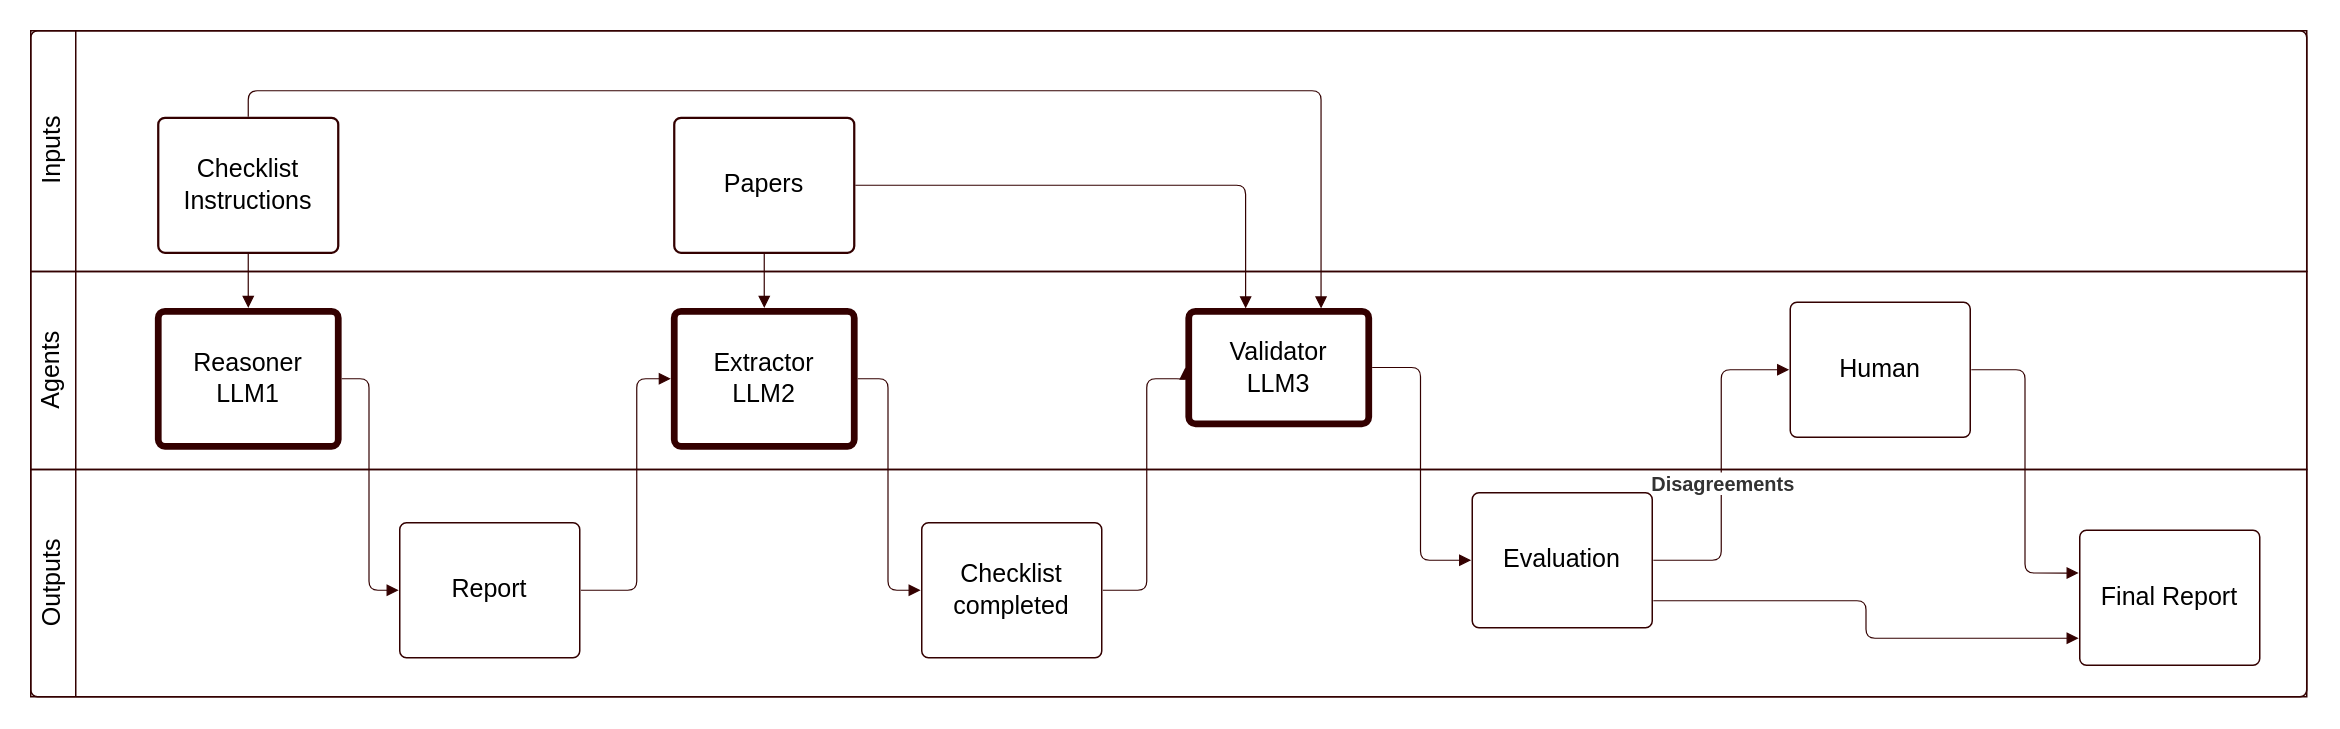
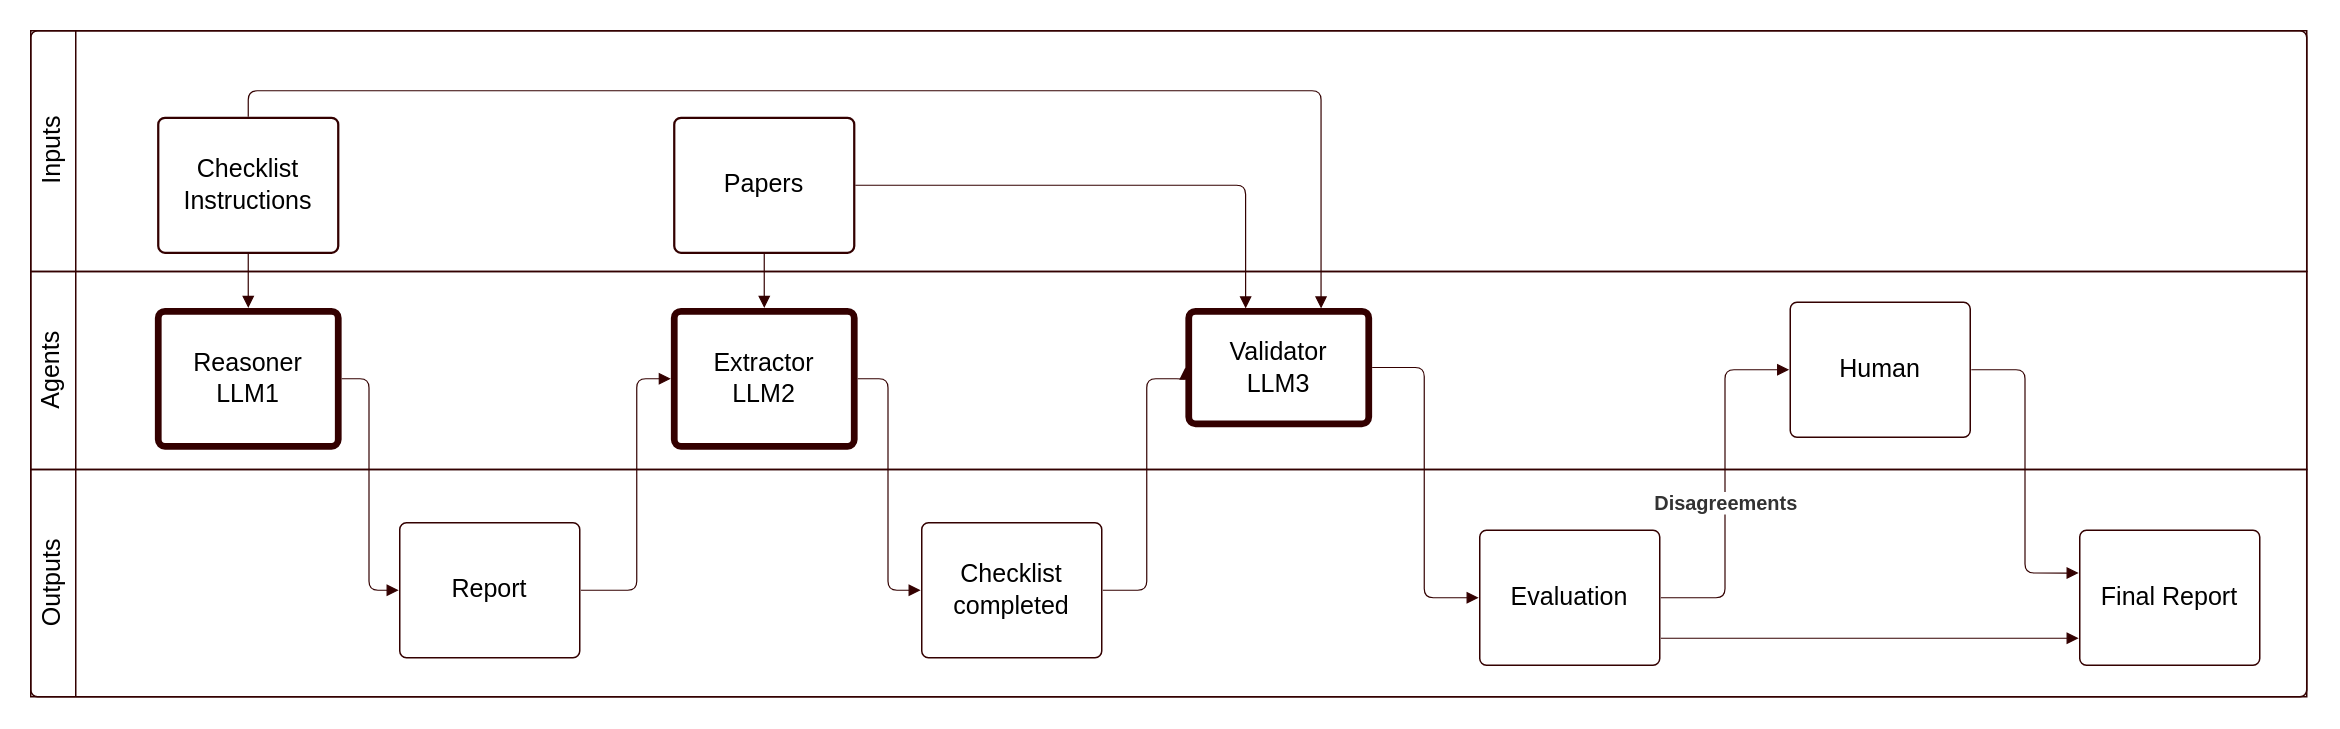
(1562, 560) -> (1570, 598)
